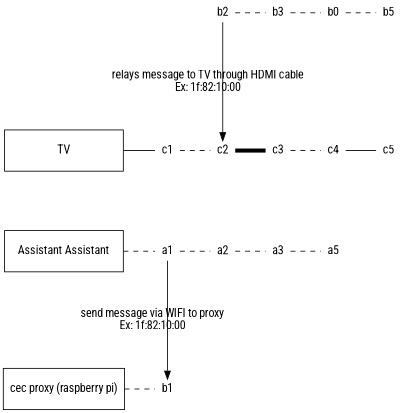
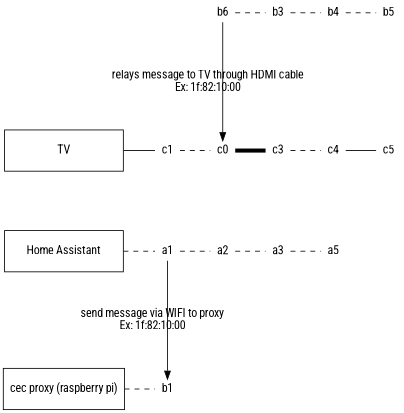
(223, 13) -> (223, 13)
(333, 13) -> (333, 13)
(223, 151) -> (223, 151)
(64, 251) -> (64, 251)
